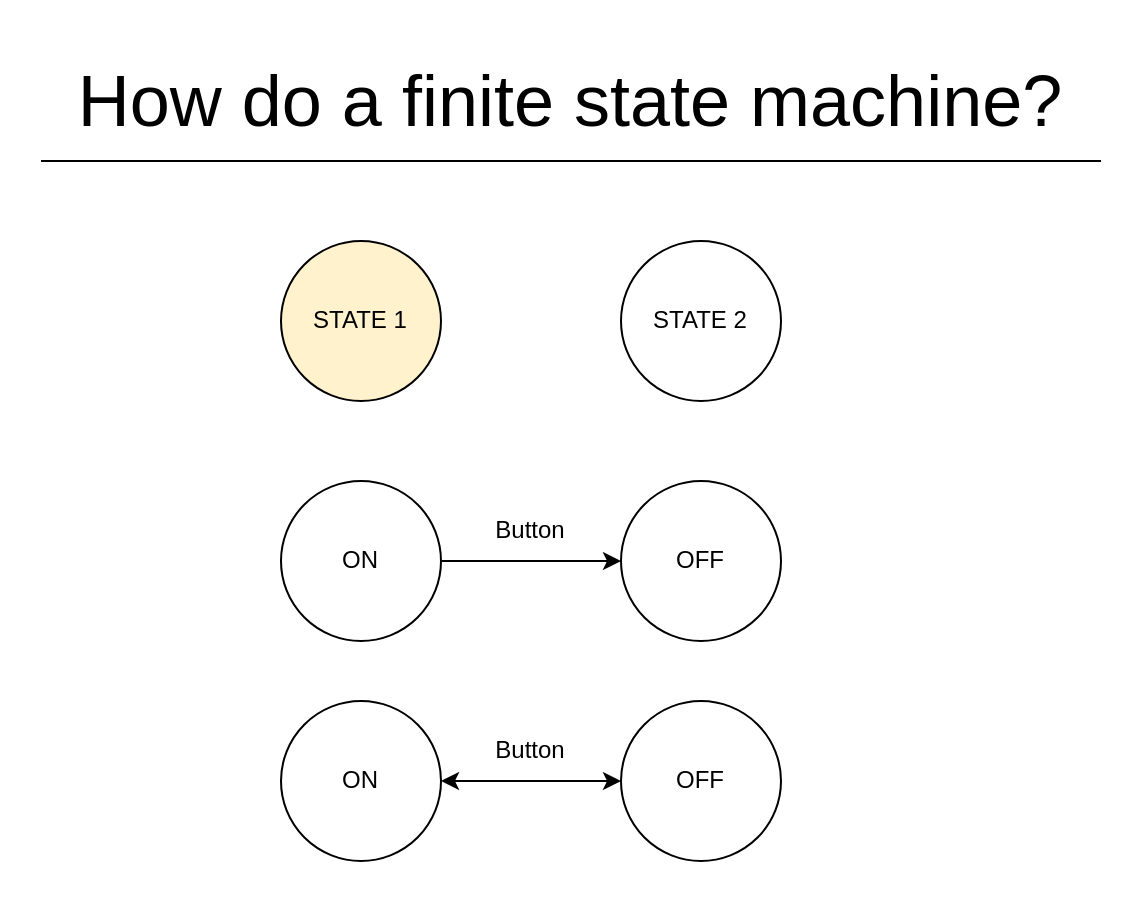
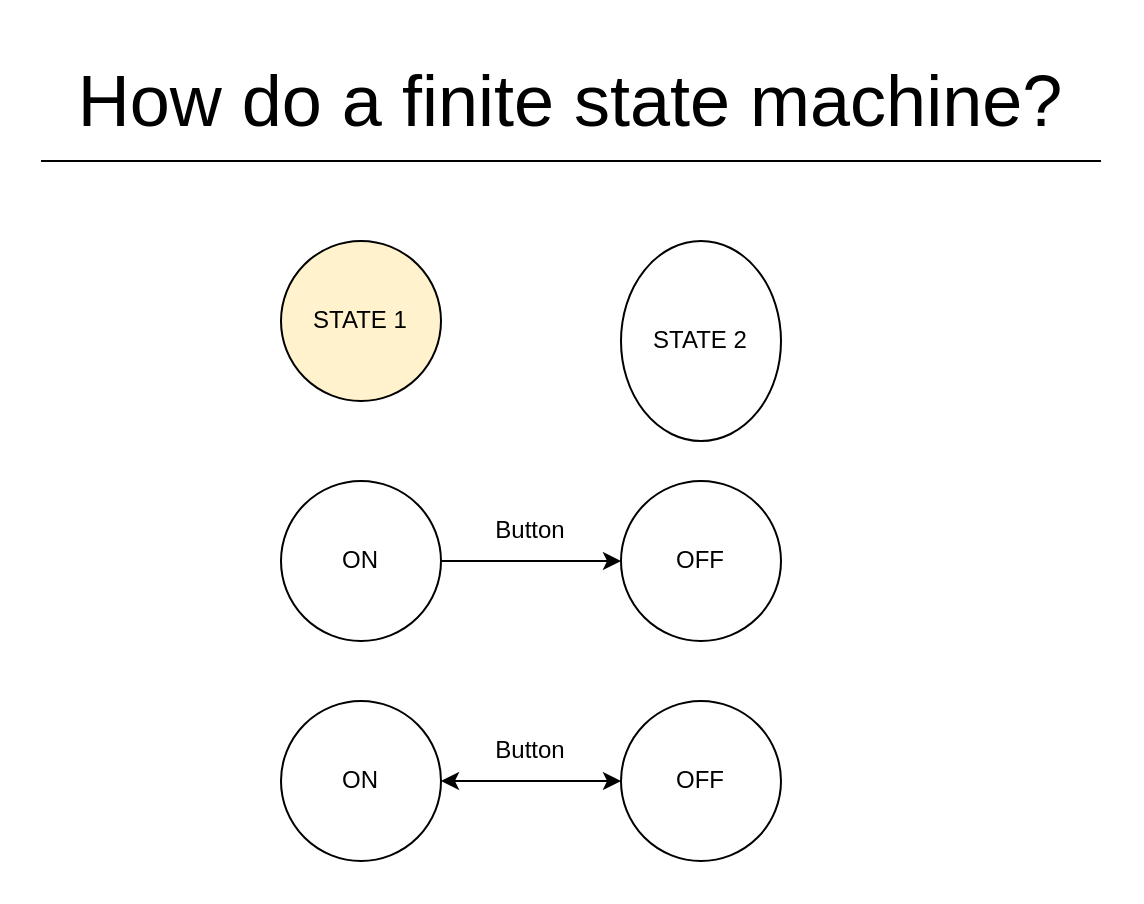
(701, 321) -> (701, 341)
